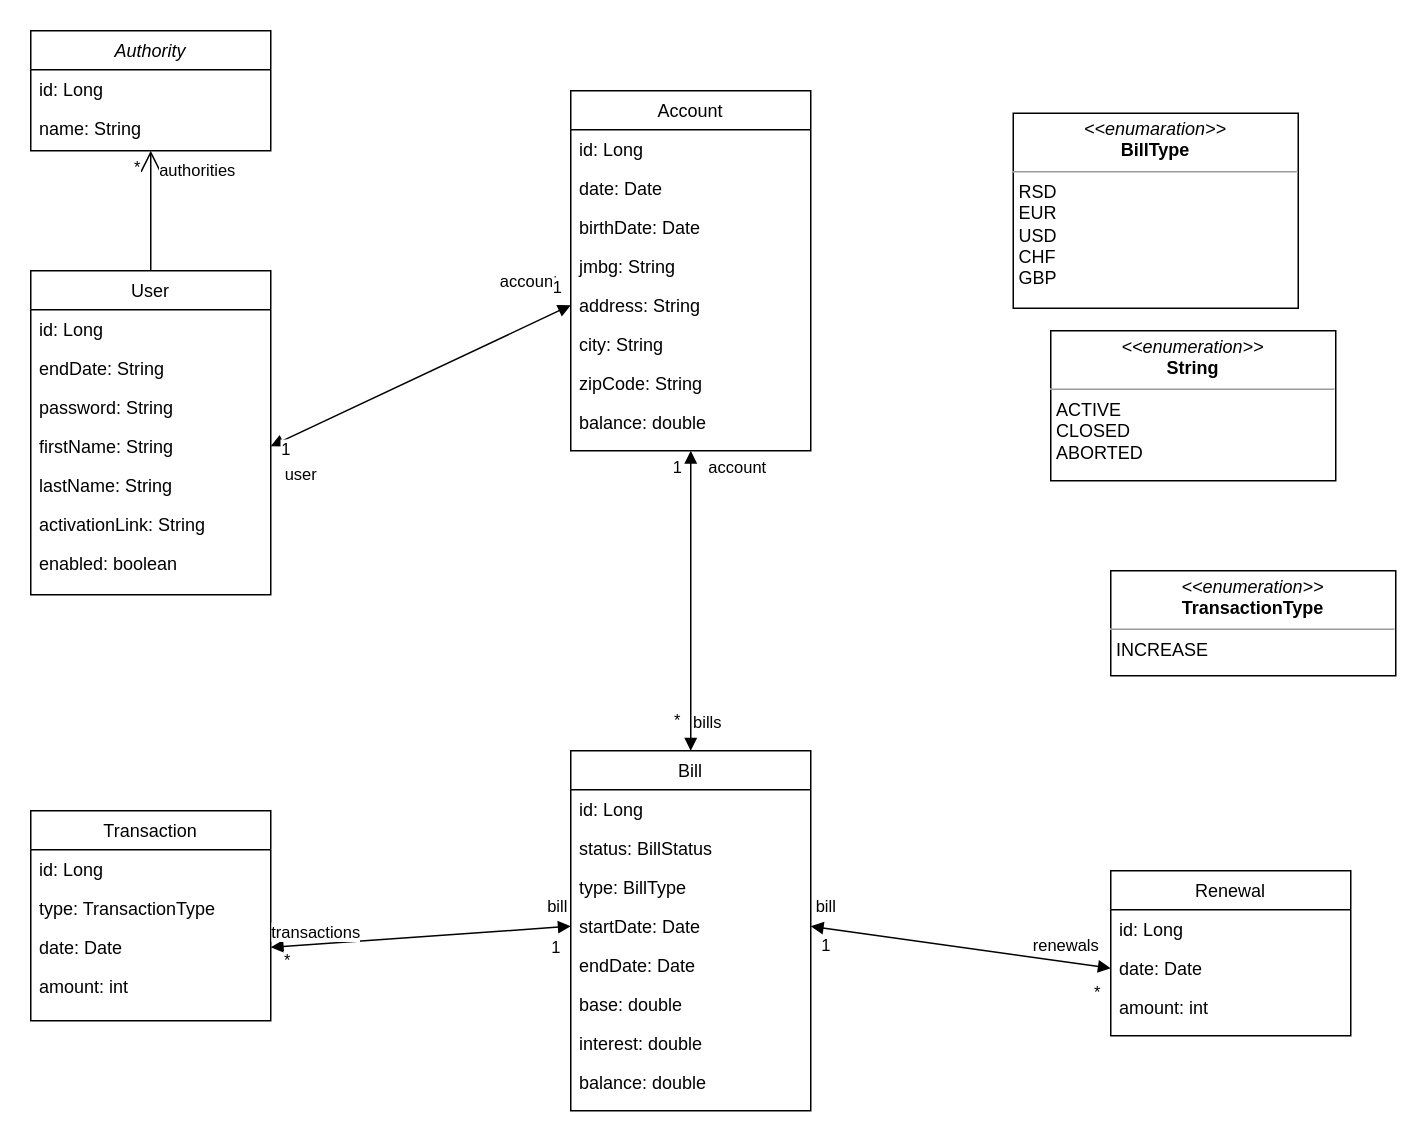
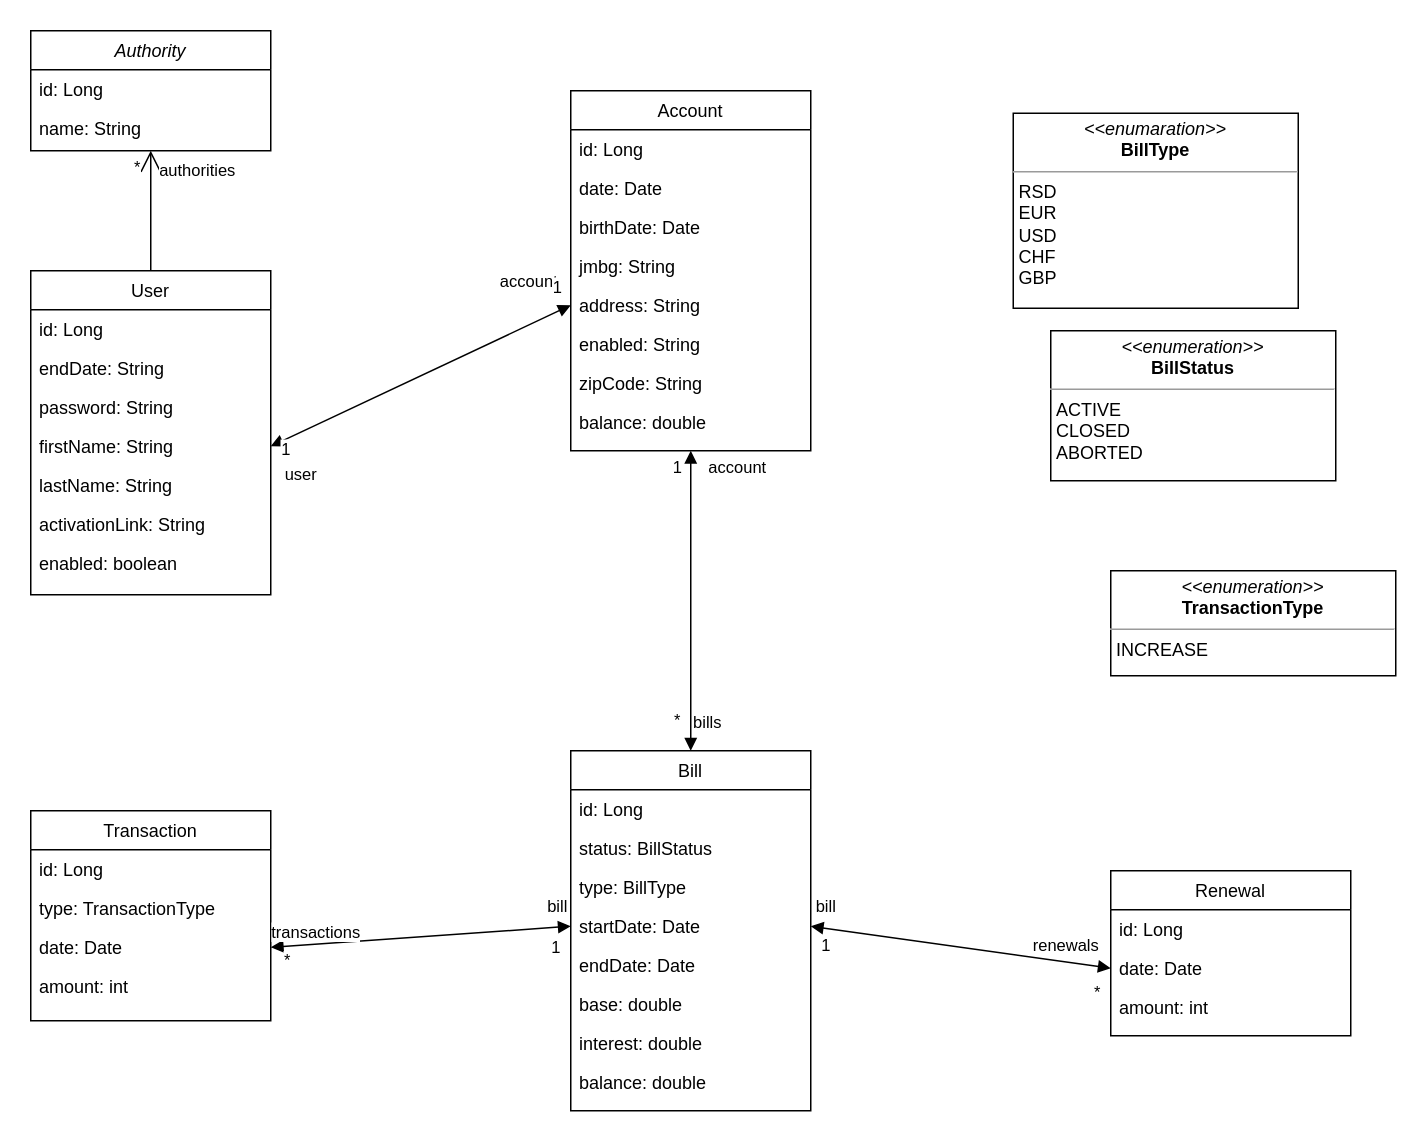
(630, 345) -> (645, 345)
(1124, 385) -> (1124, 385)
